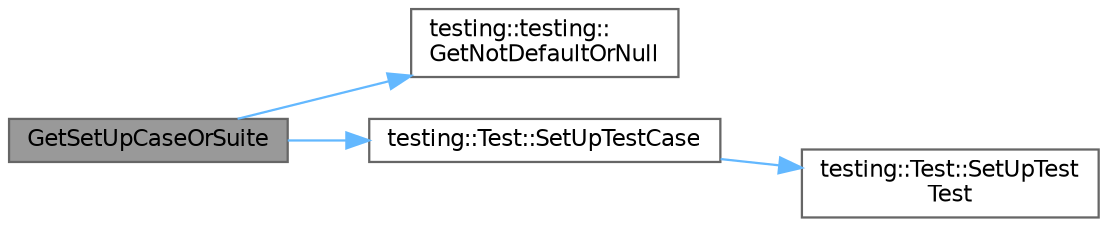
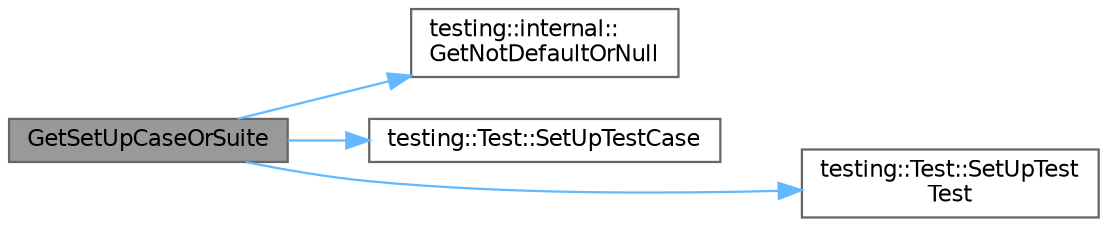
(545, 43) -> (545, 43)
(750, 162) -> (511, 190)
